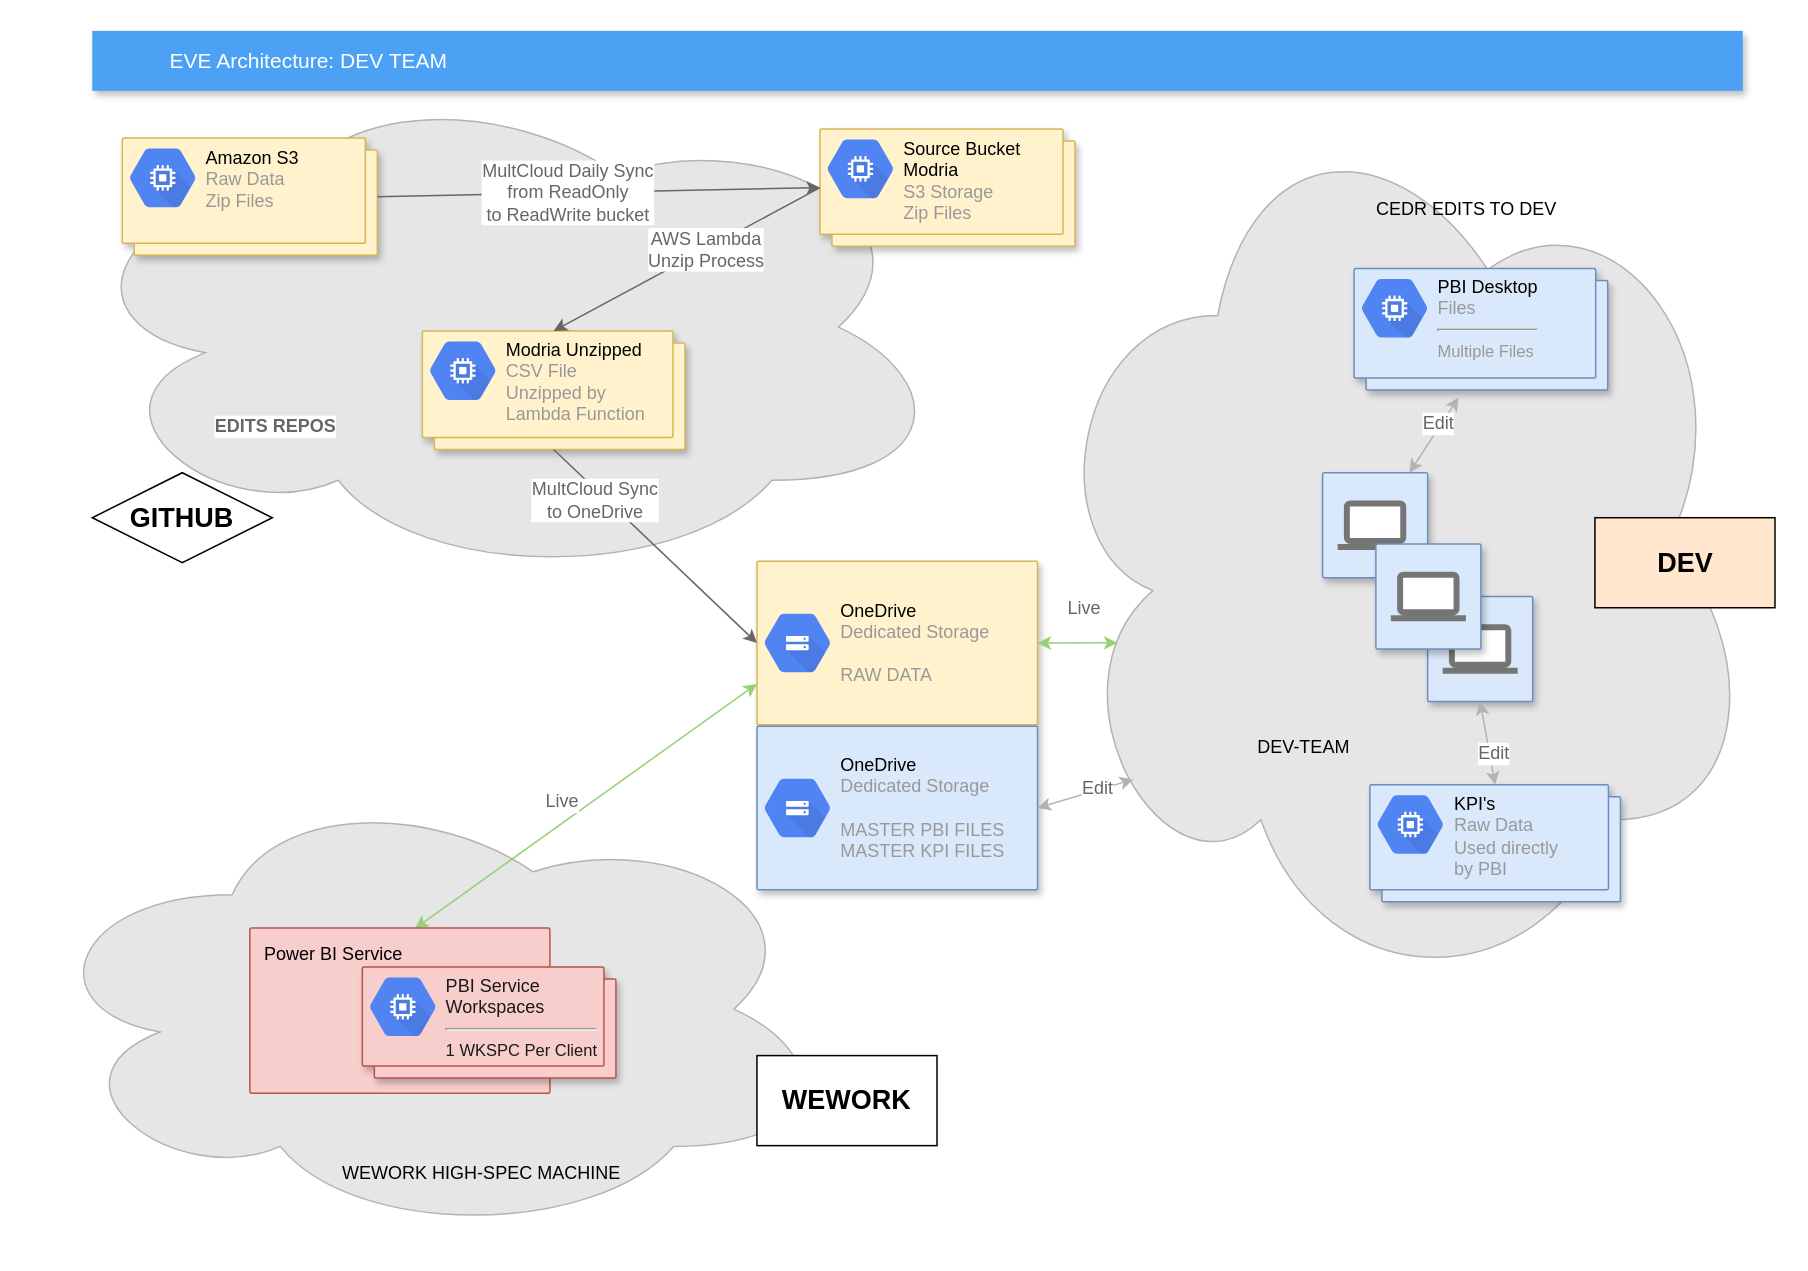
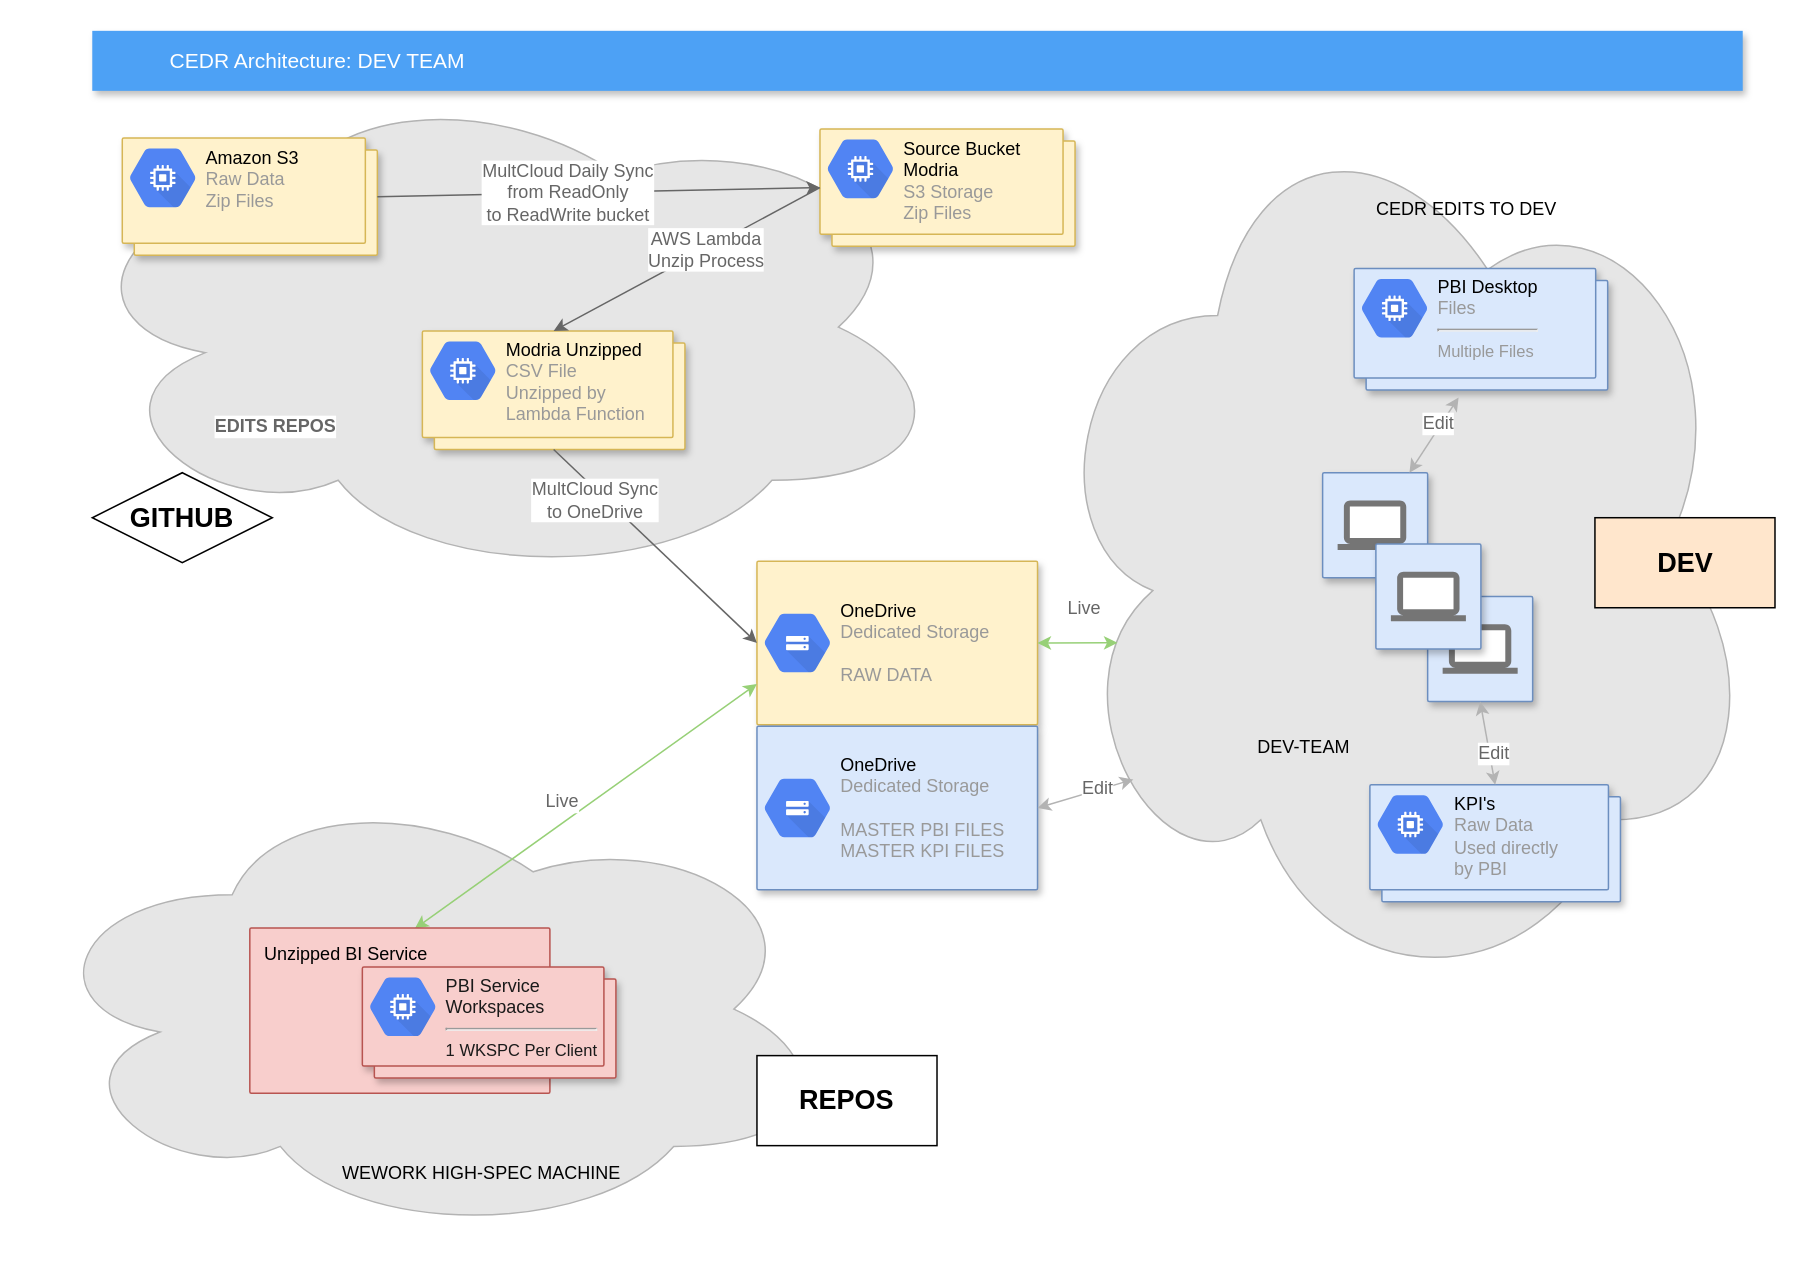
(309, 61) -> (315, 61)
(338, 955) -> (351, 955)
(847, 1100) -> (847, 1100)
